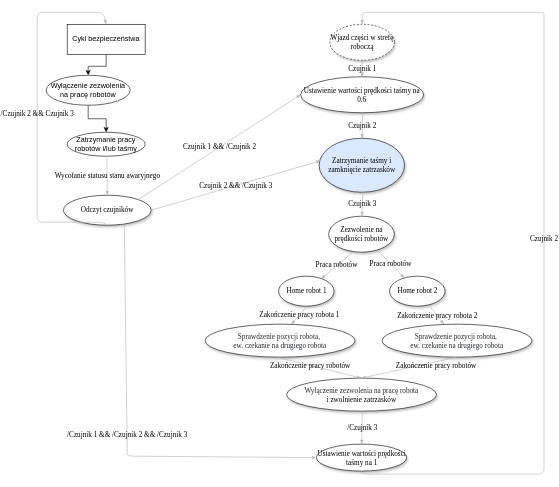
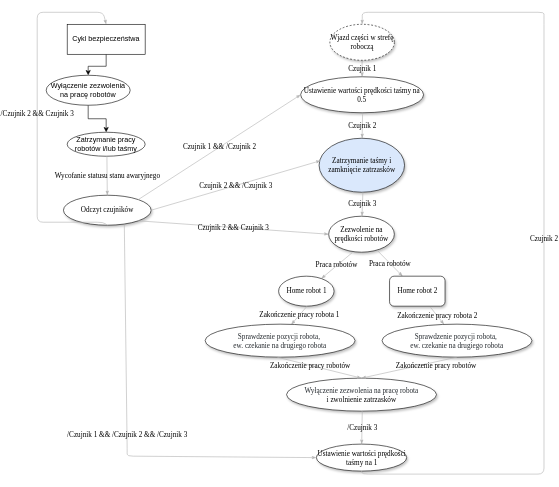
(362, 95) -> (362, 95)
none -> (233, 228)
(417, 291) -> (417, 291)
